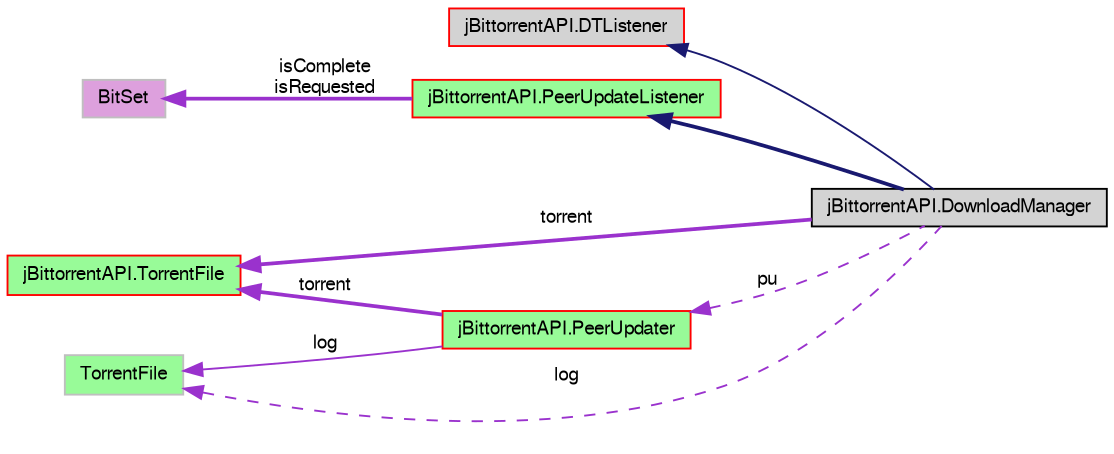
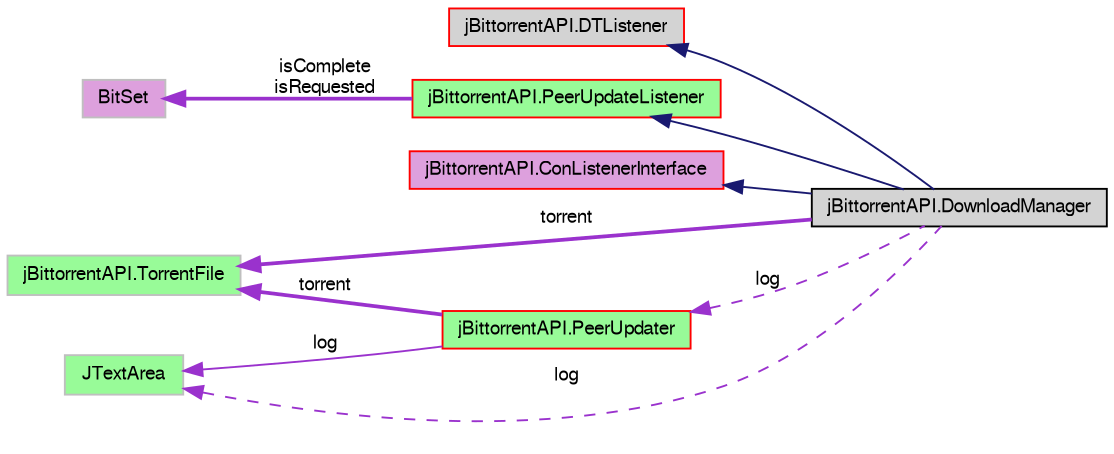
(788, 153) -> (788, 153)
none -> (567, 170)
(124, 275) -> (124, 275)
(768, 280) -> (768, 280)
(124, 375) -> (124, 375)
